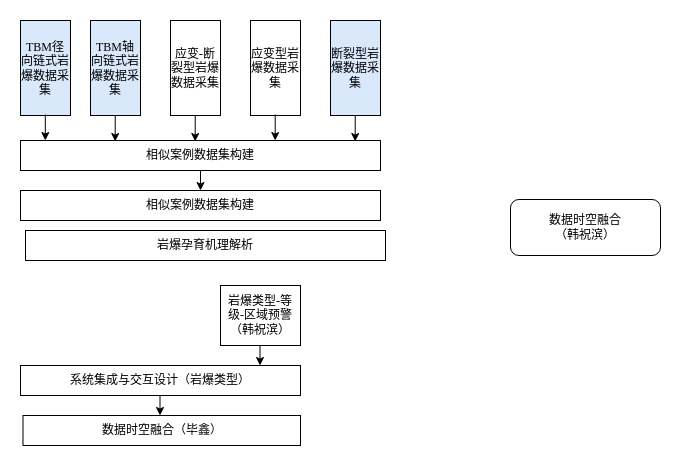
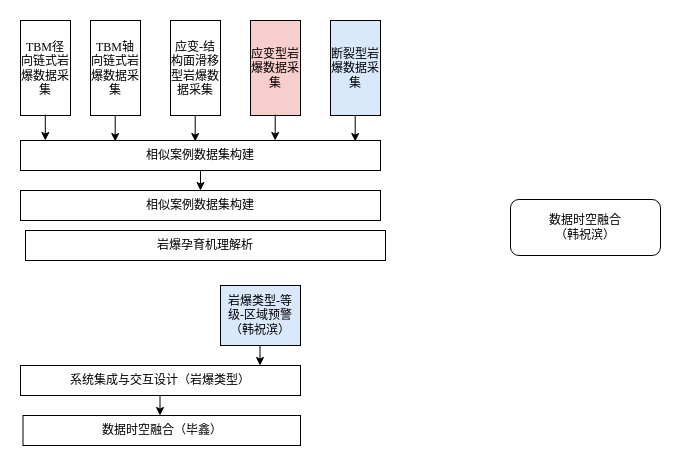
(46, 68) -> (46, 68)
(116, 68) -> (116, 68)
(276, 68) -> (276, 68)
(196, 69) -> (196, 69)
(261, 316) -> (261, 316)
